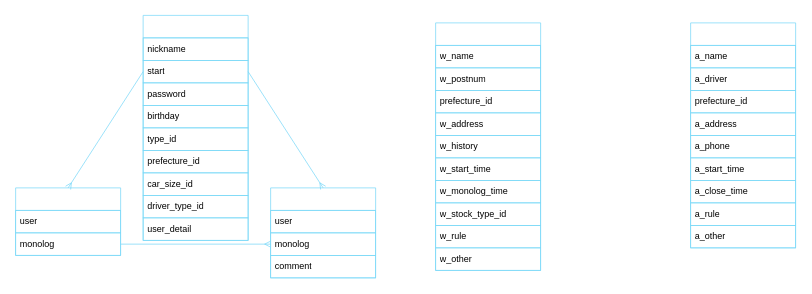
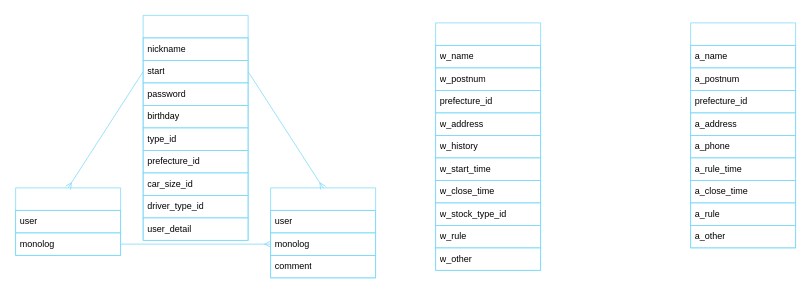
(714, 79) -> (718, 79)
(724, 169) -> (720, 169)
(473, 192) -> (468, 192)
